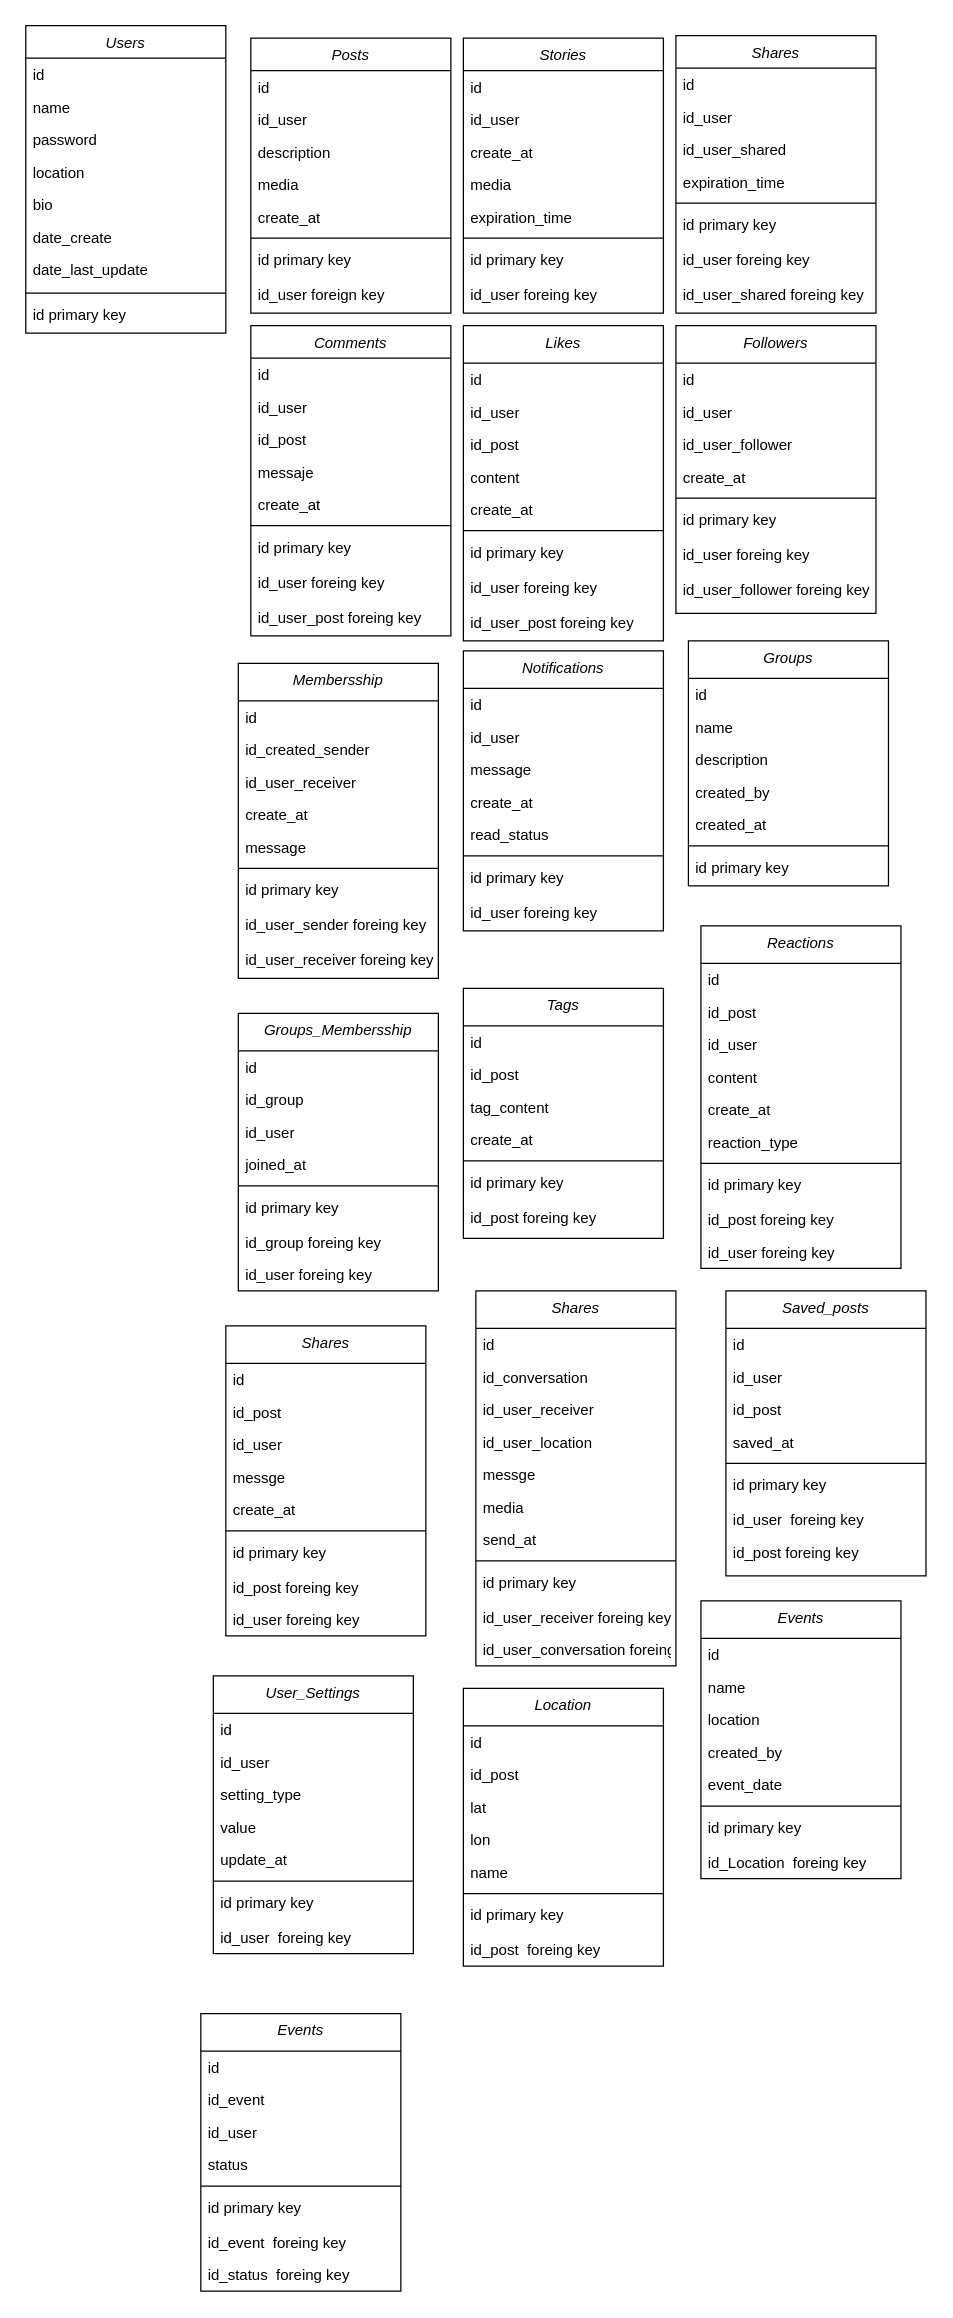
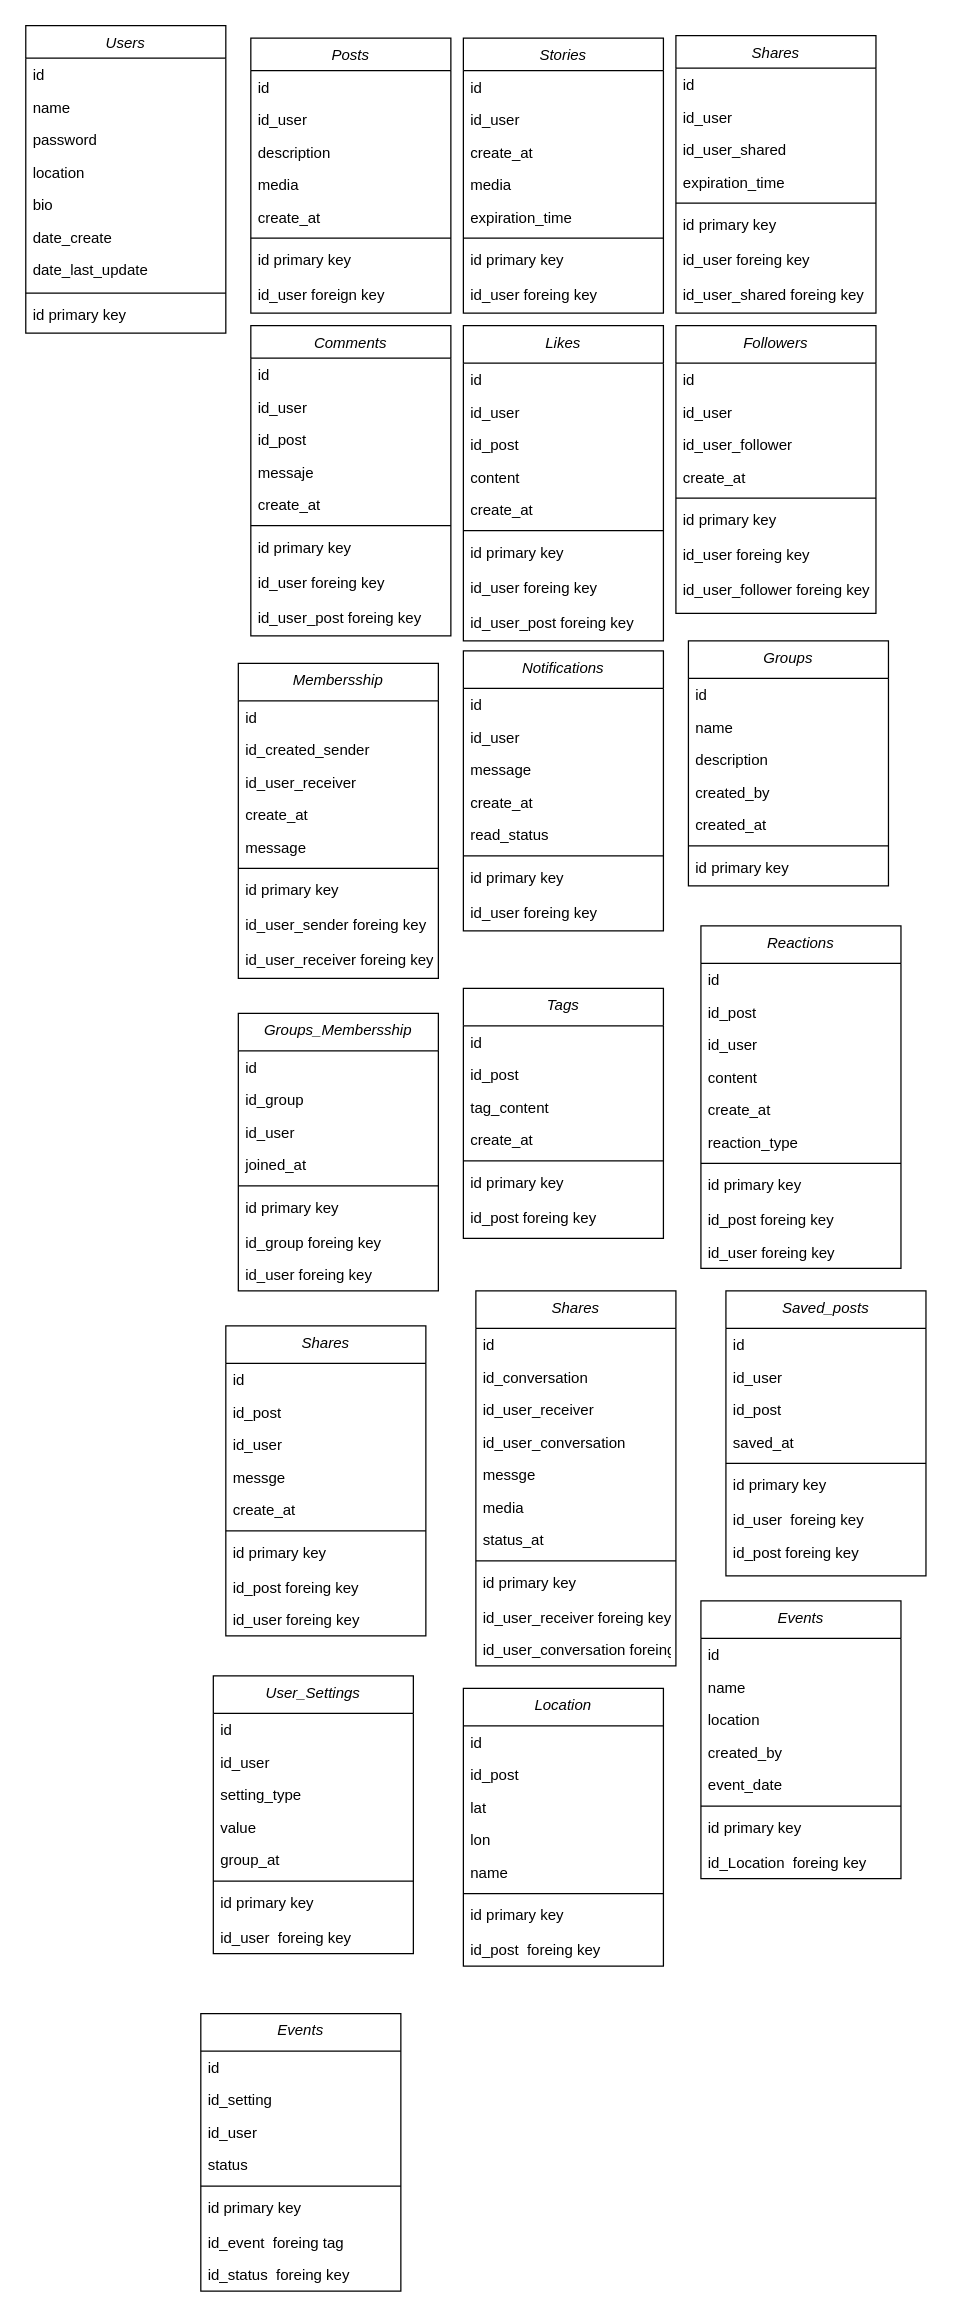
(544, 1443) -> (563, 1443)
(512, 1540) -> (520, 1540)
(258, 1860) -> (254, 1860)
(239, 2100) -> (246, 2100)
(288, 2243) -> (288, 2243)
